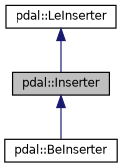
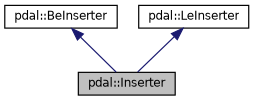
(61, 123) -> (98, 55)
